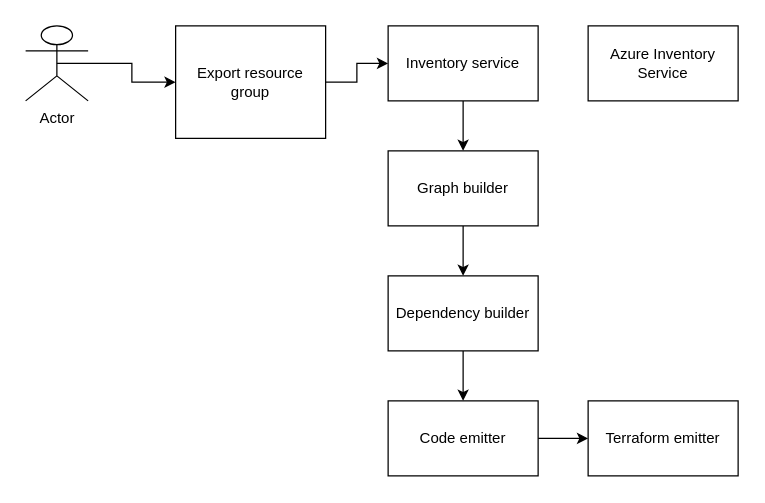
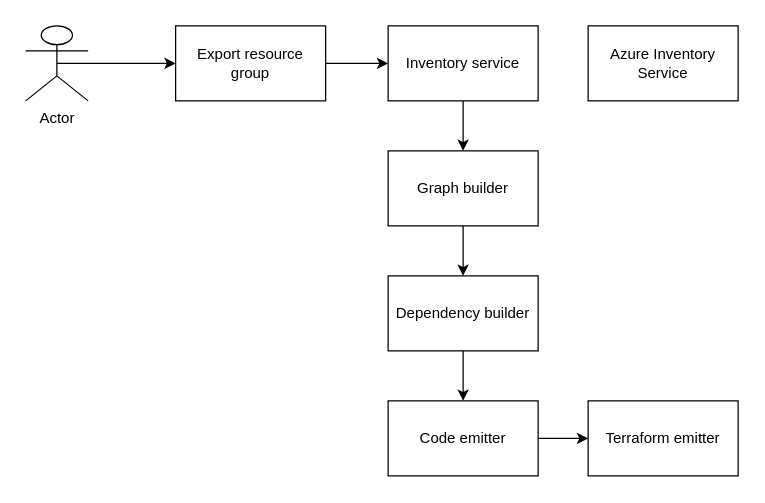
(251, 82) -> (251, 63)
